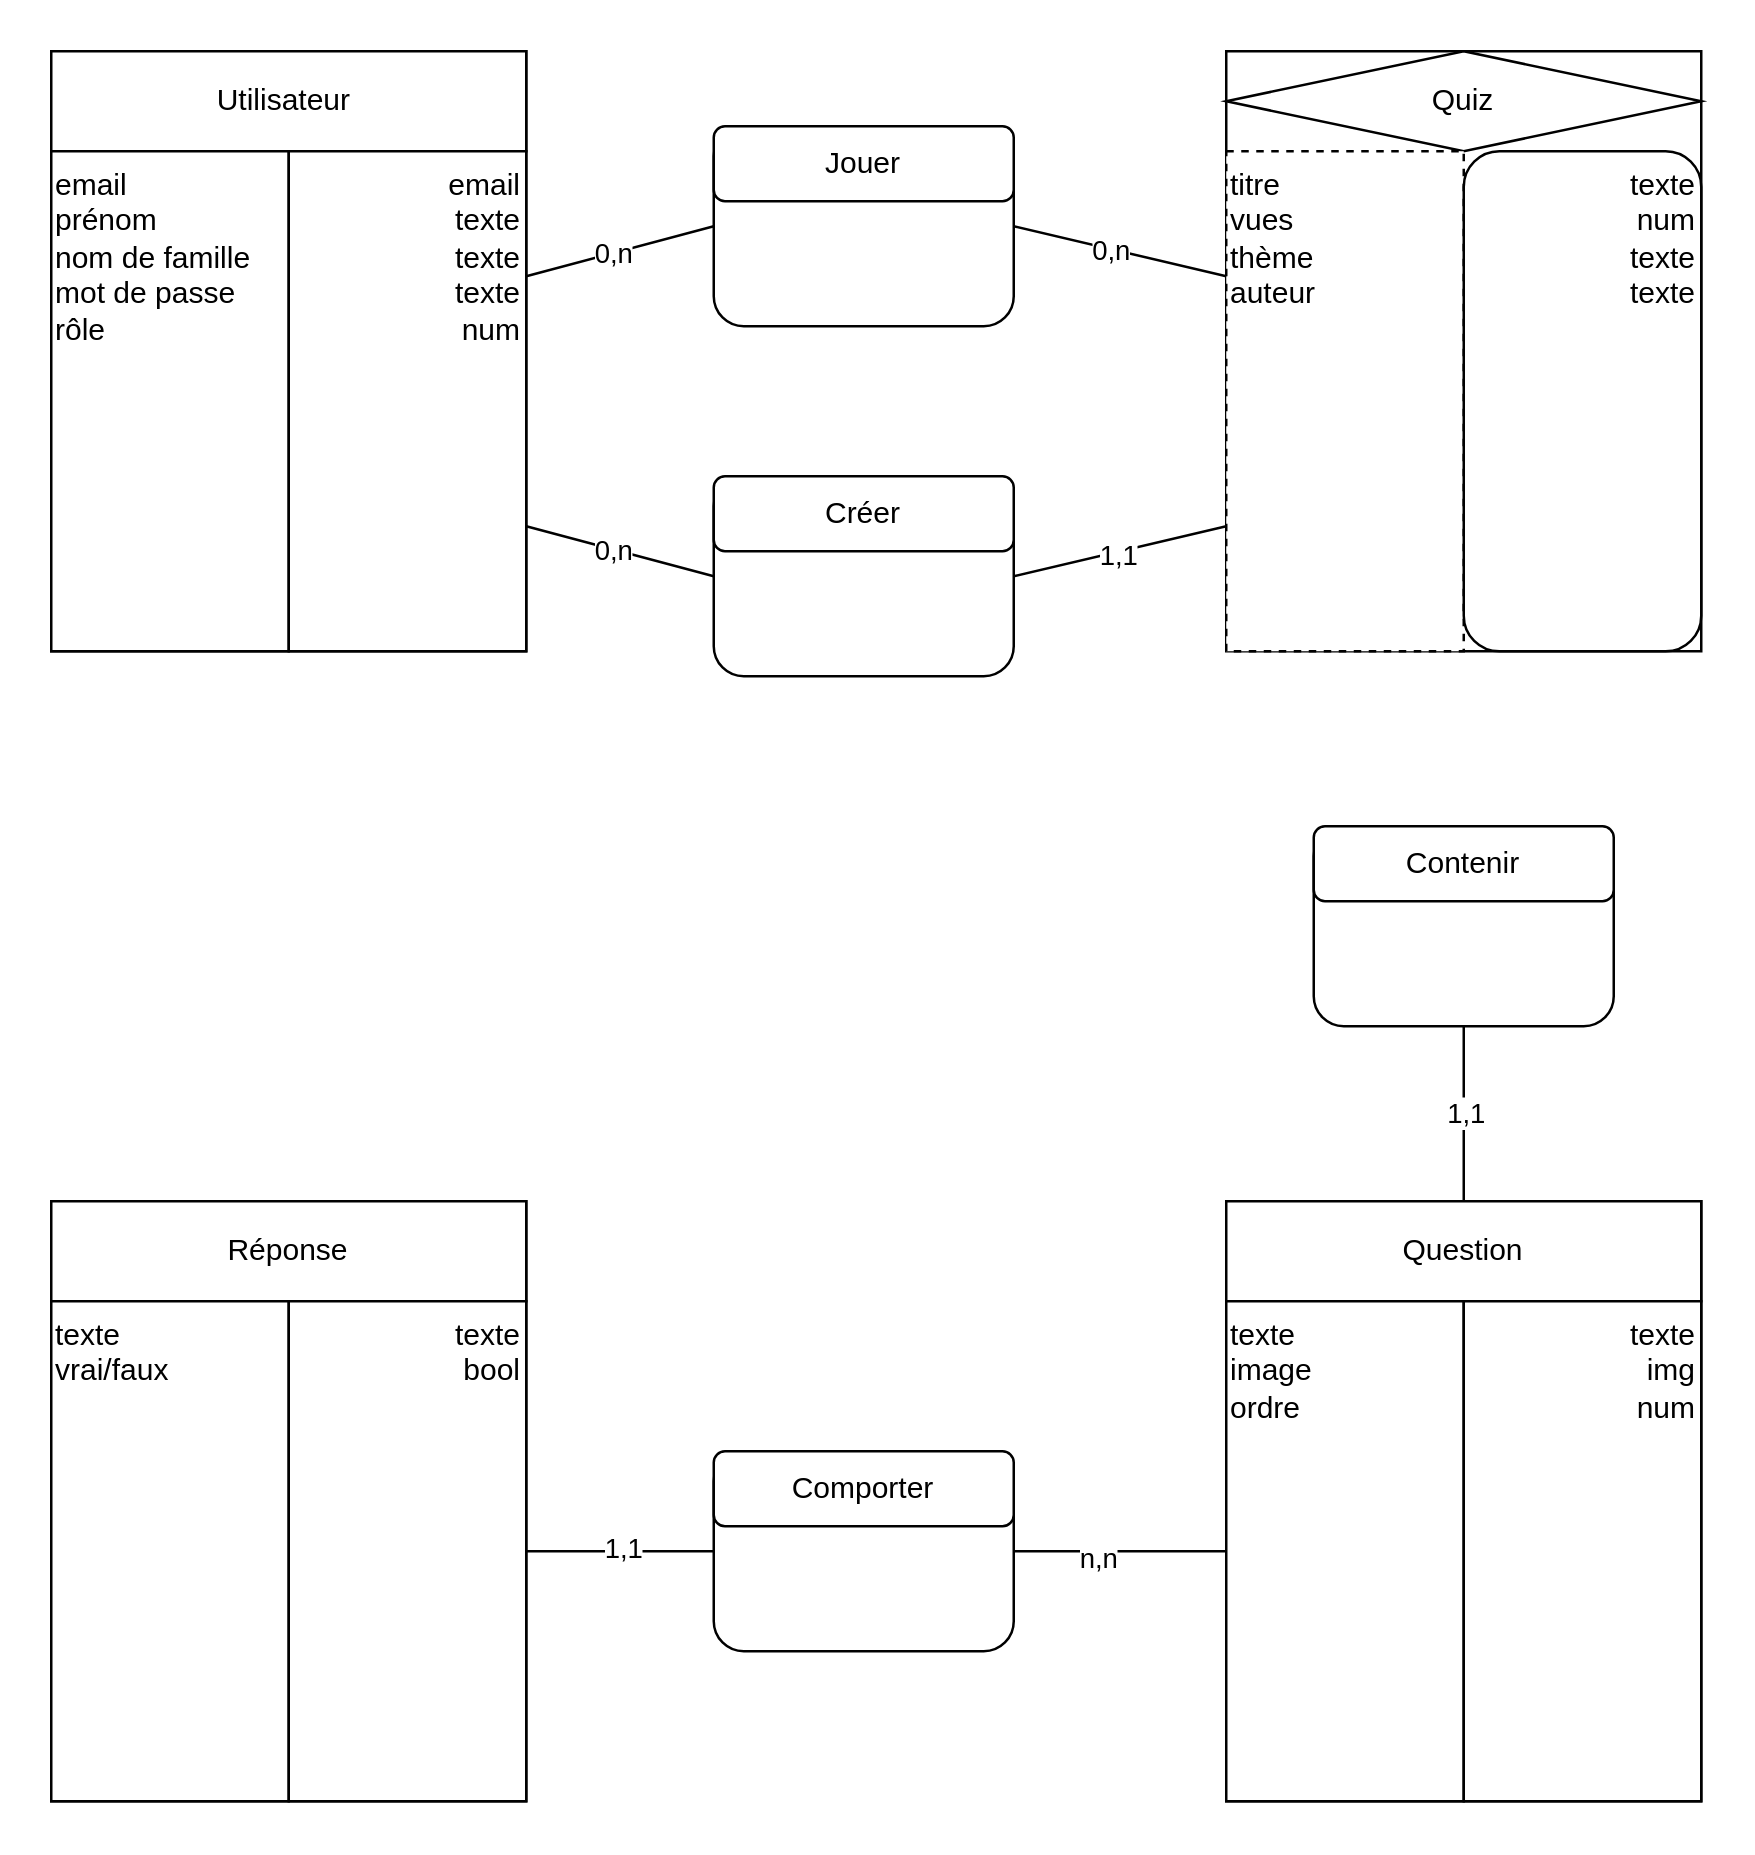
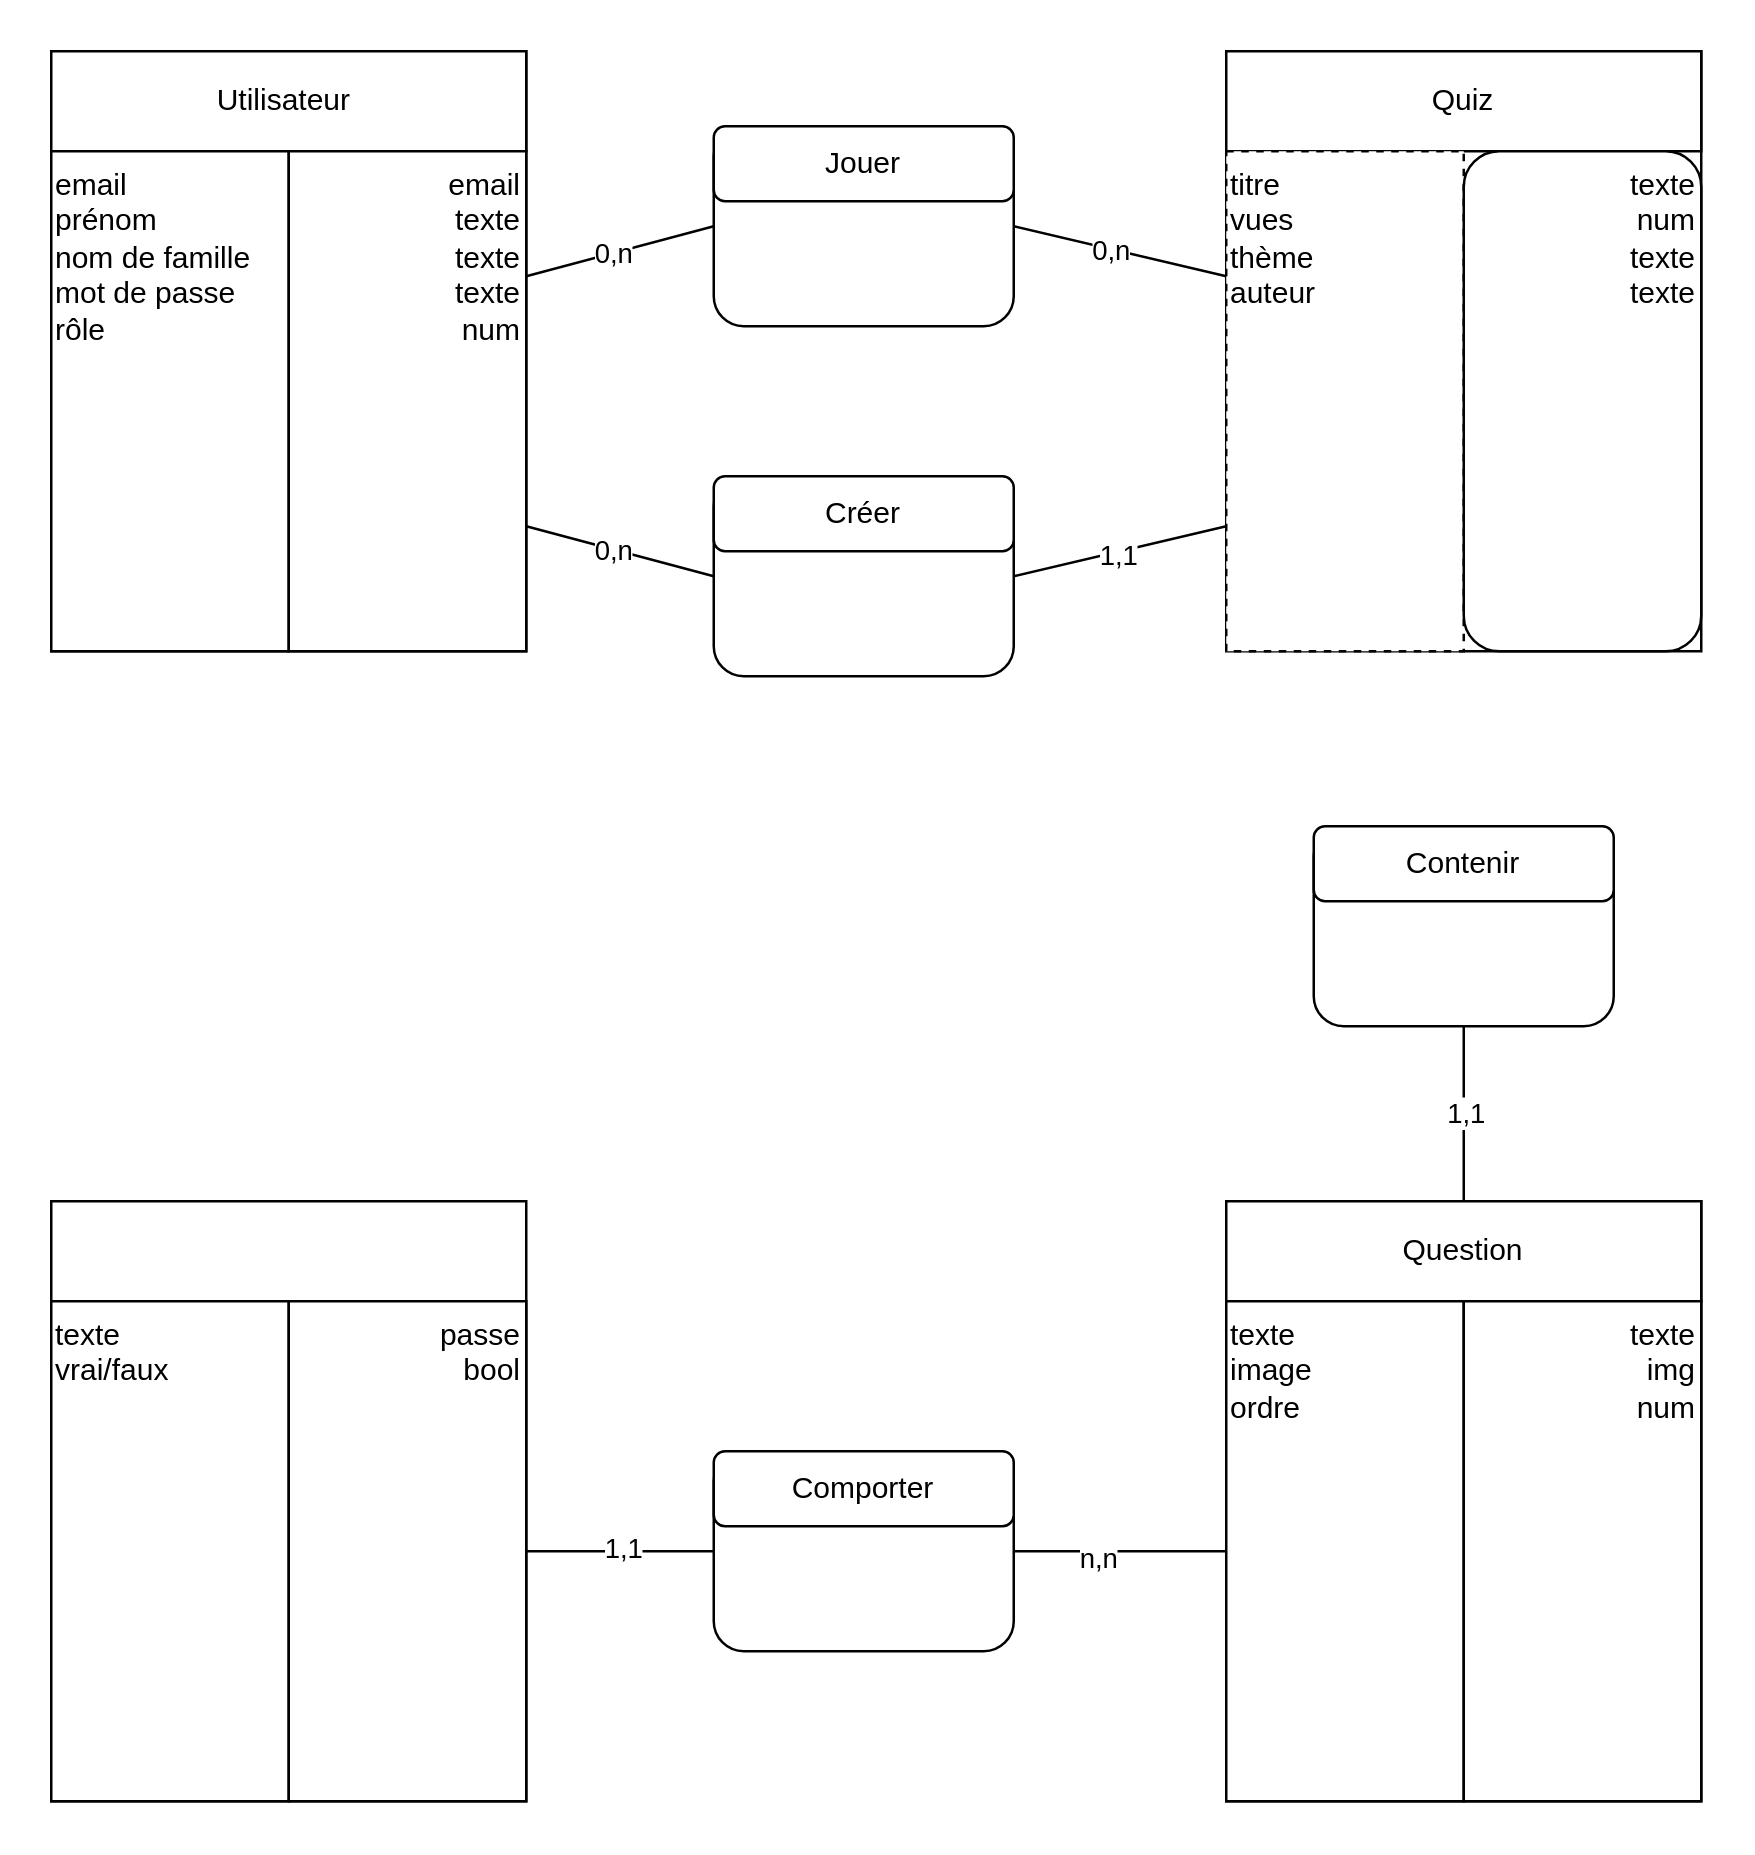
(1464, 101) -> (1464, 101)
(289, 1251) -> none
(479, 1355) -> (479, 1355)
